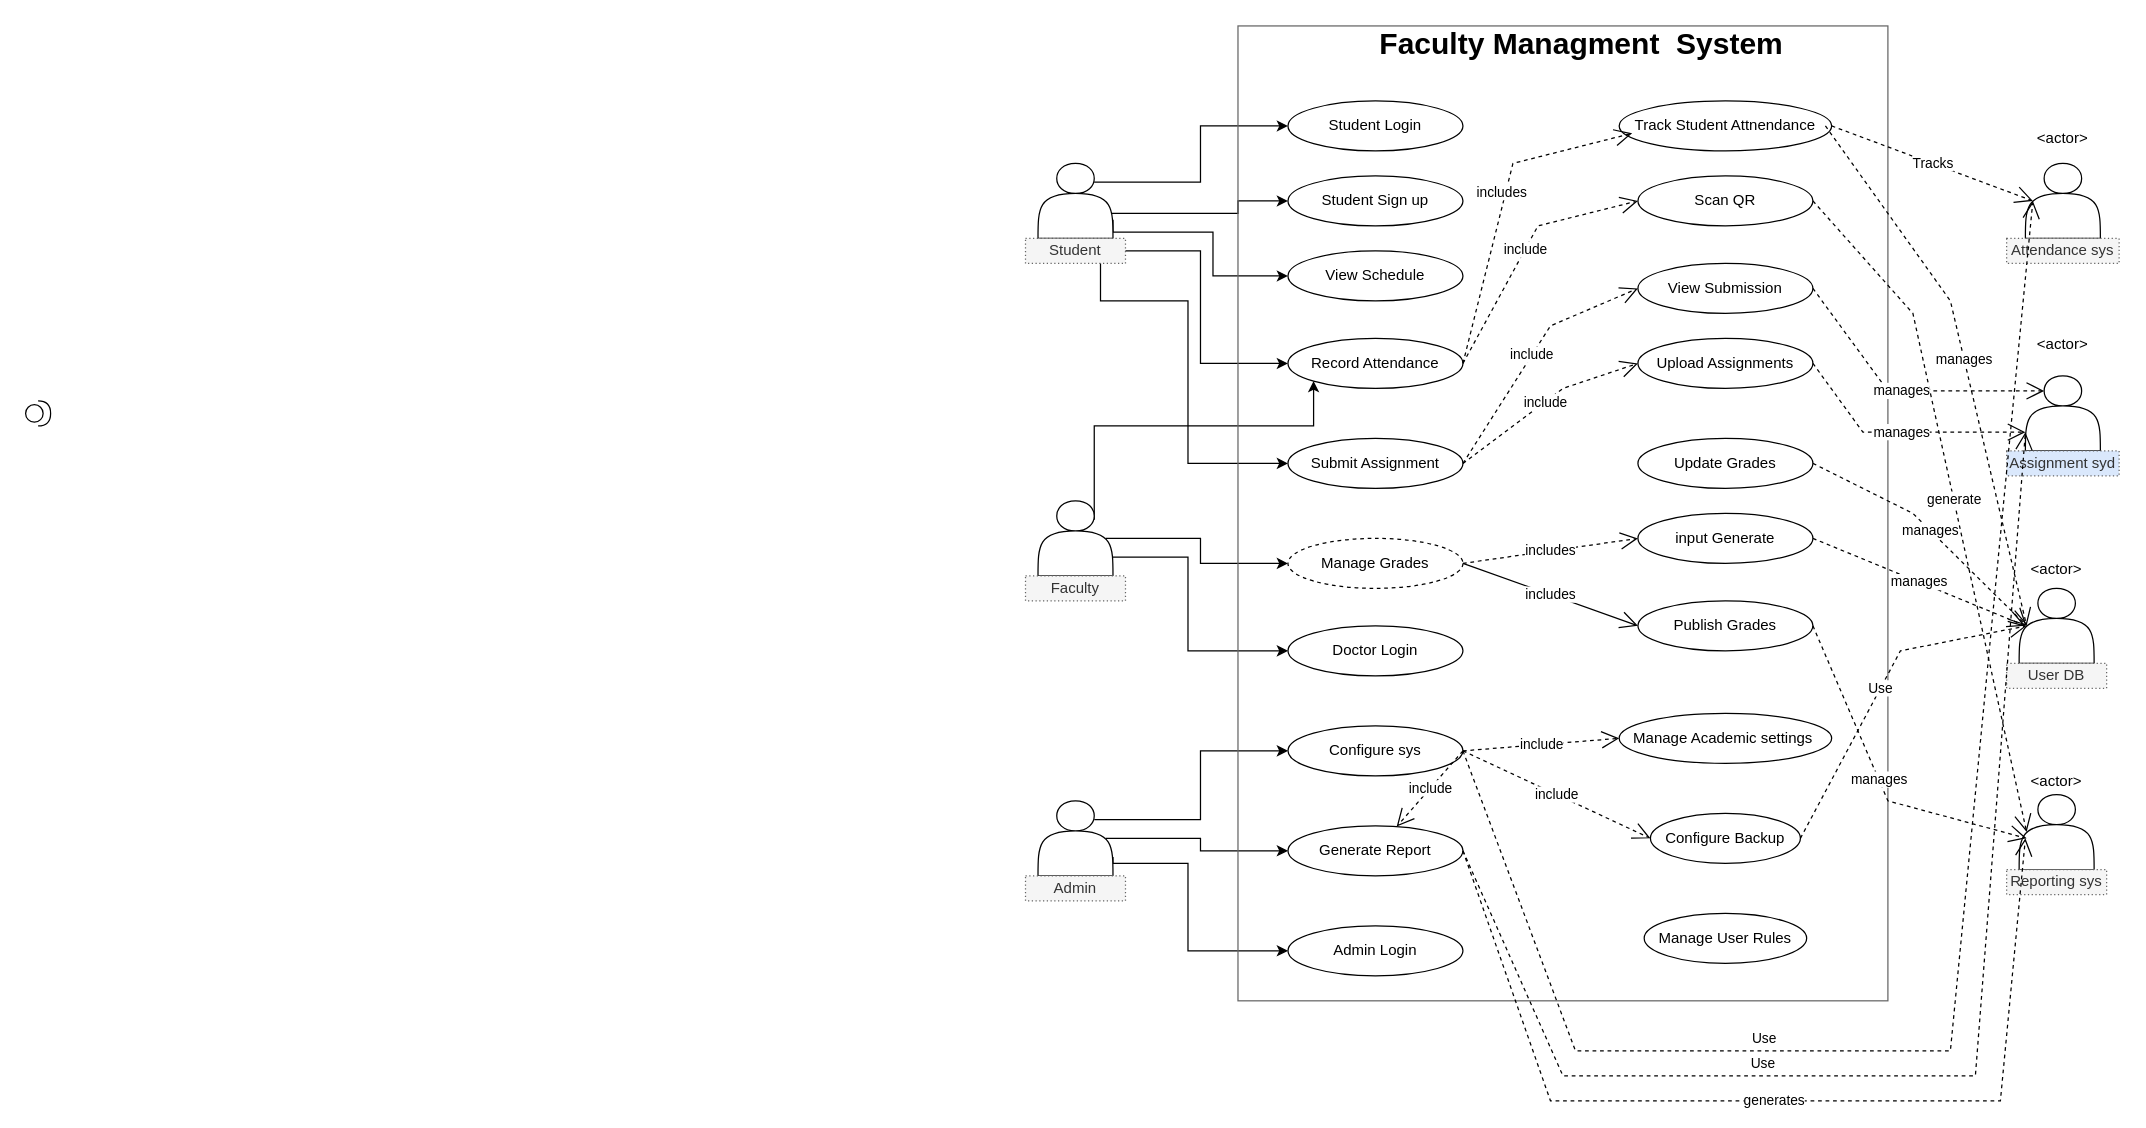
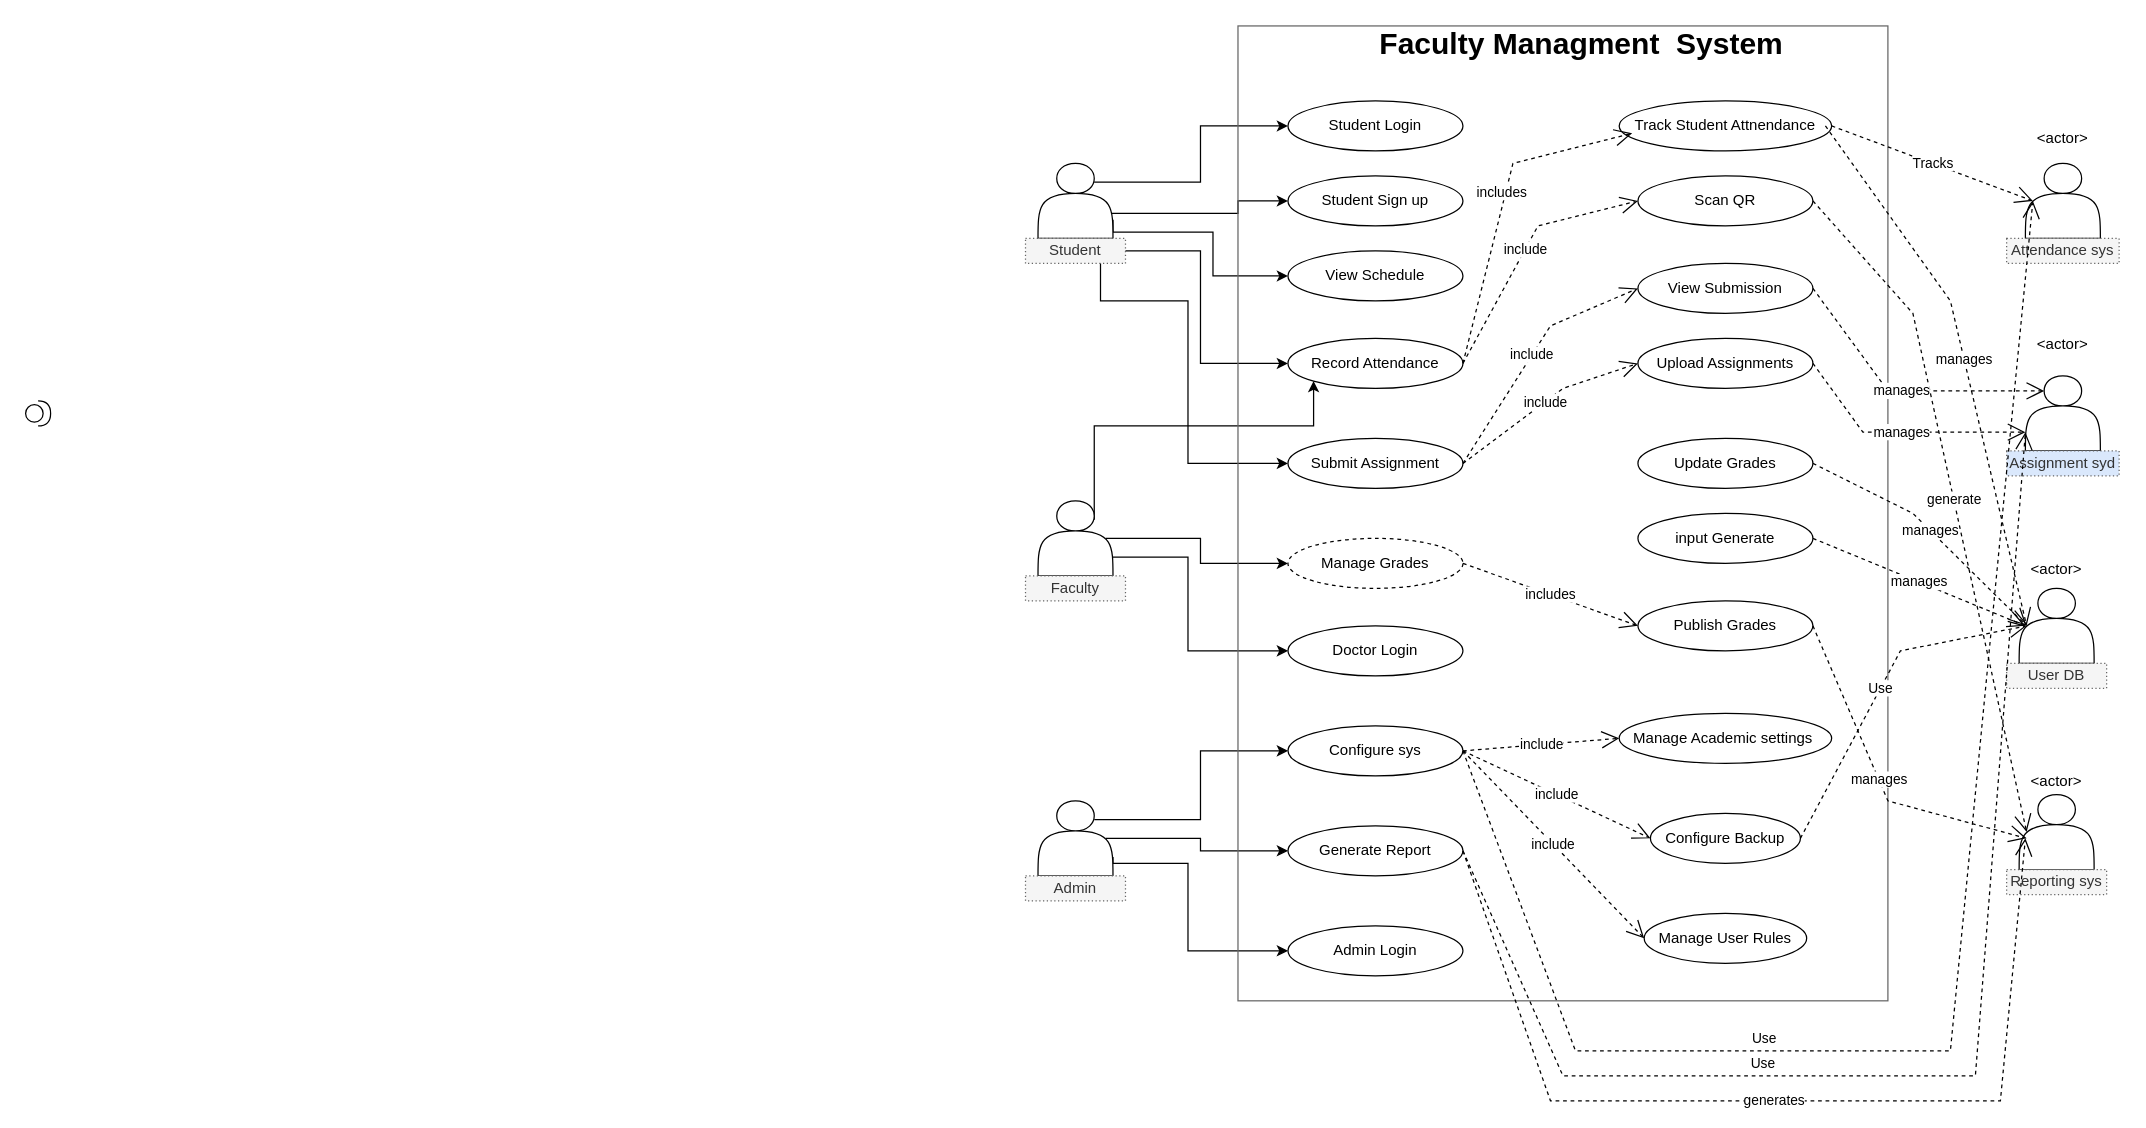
(1549, 551) -> none
(1603, 613) -> (1603, 613)
(1430, 789) -> (1555, 846)
